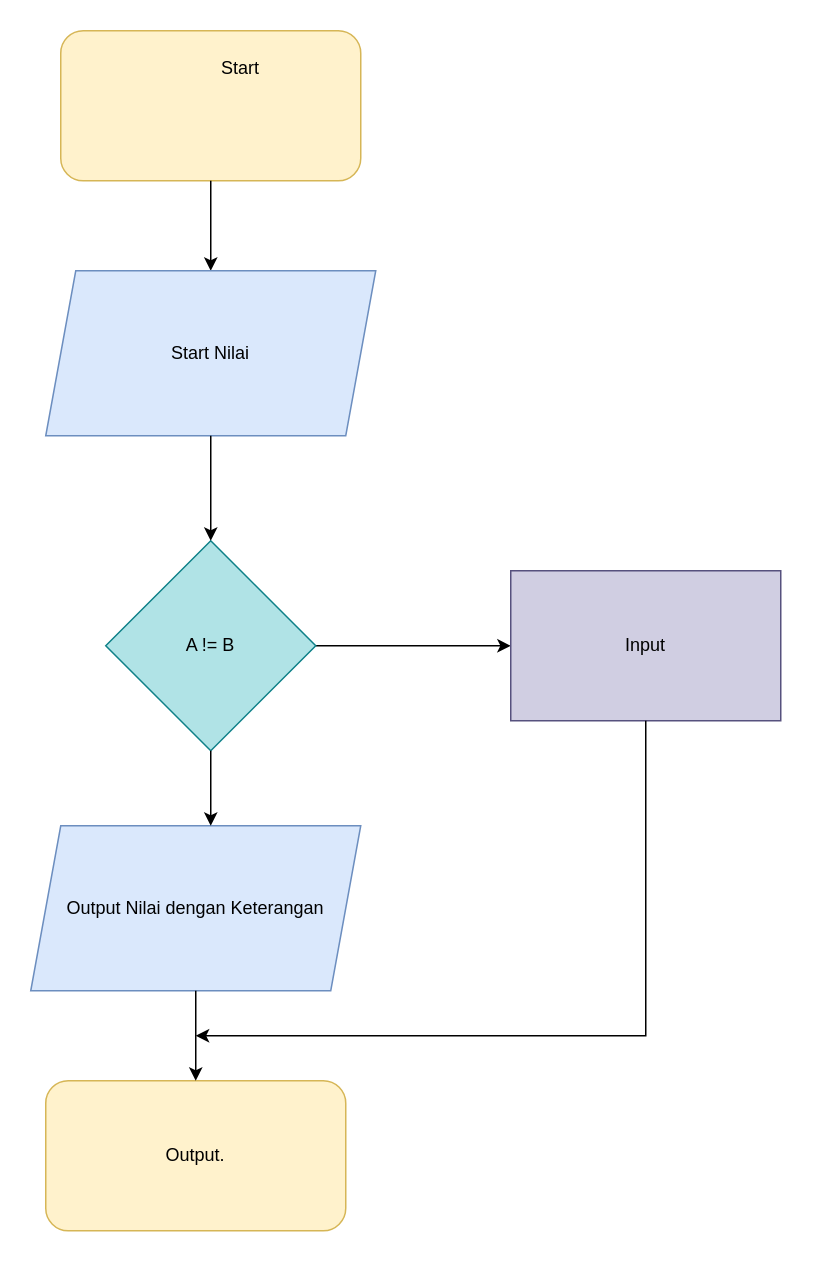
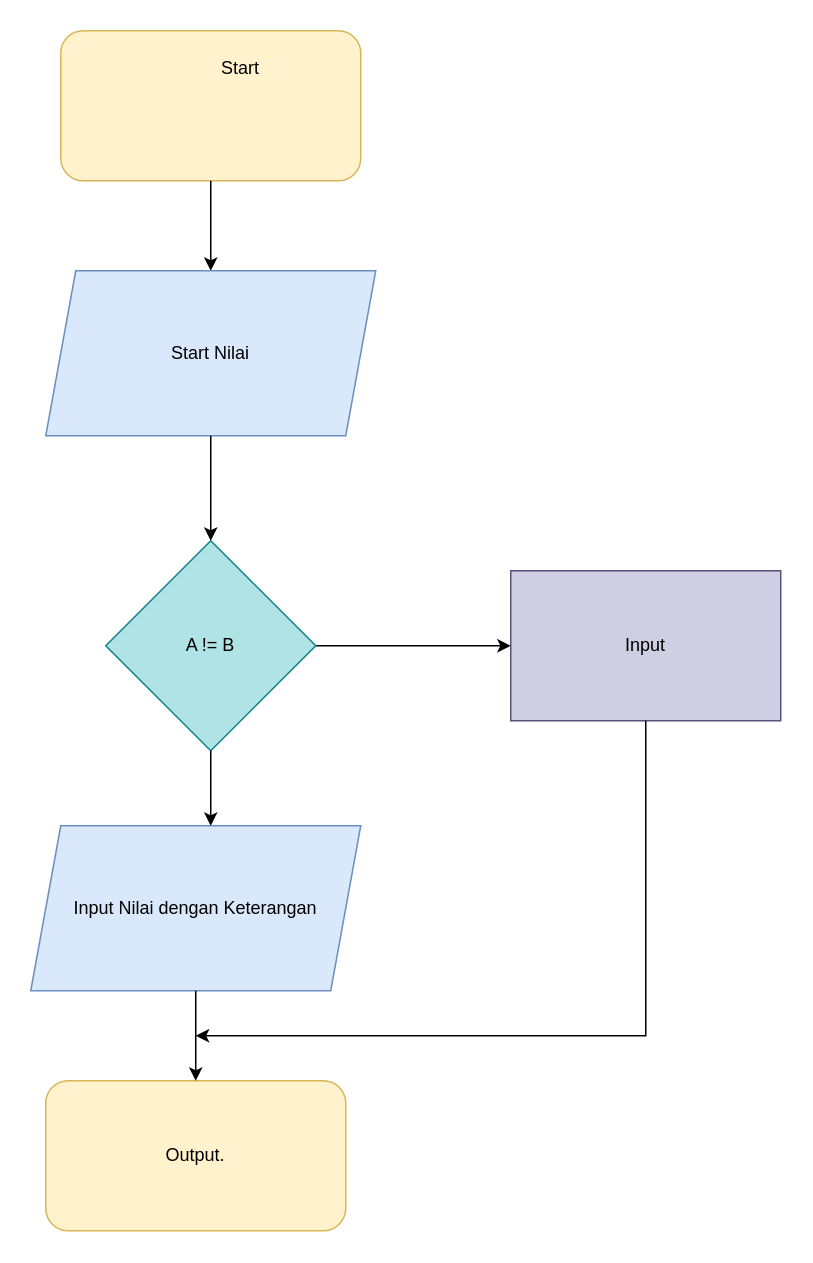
(196, 908) -> (196, 908)
